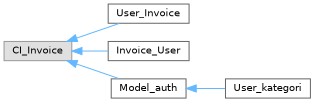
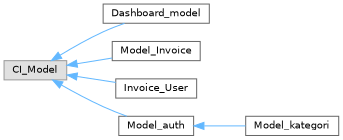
(149, 14) -> (156, 51)
none -> (156, 14)
(38, 51) -> (35, 70)
(268, 88) -> (292, 126)
